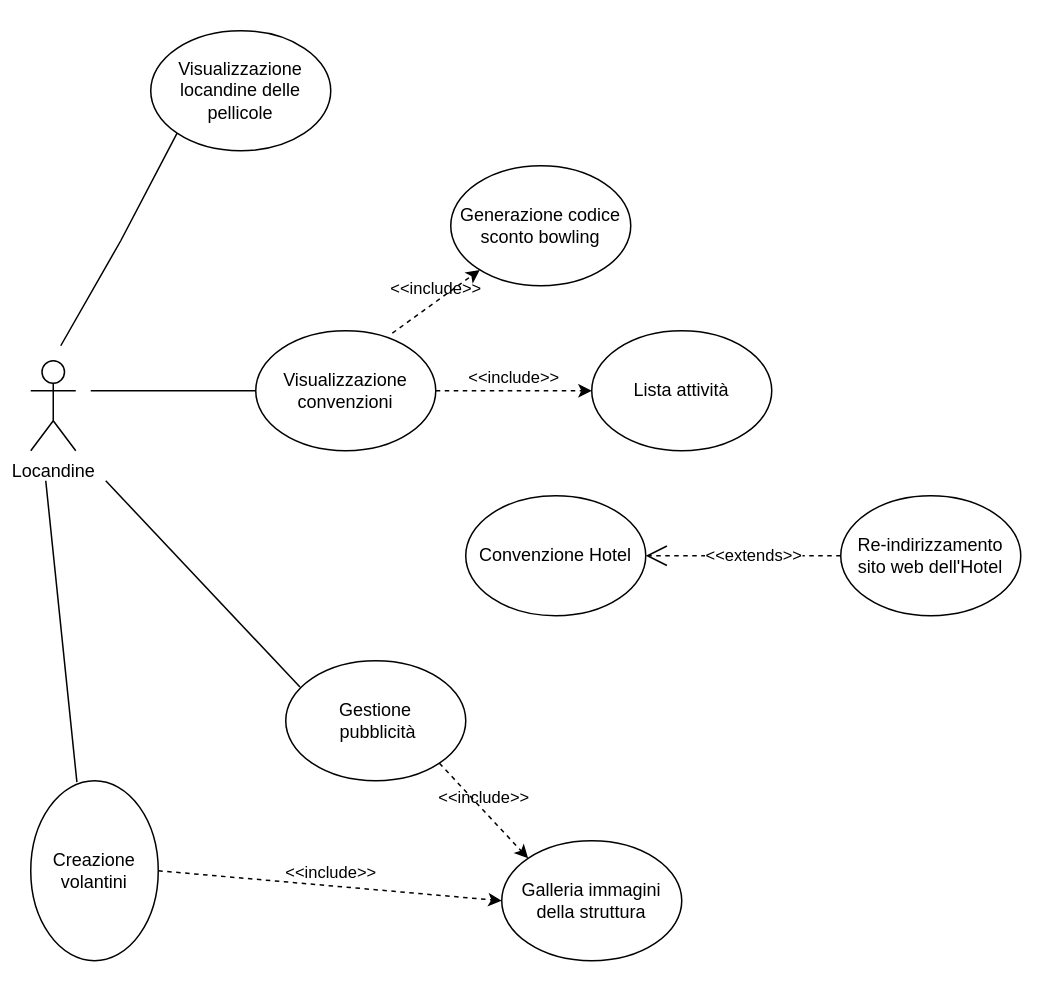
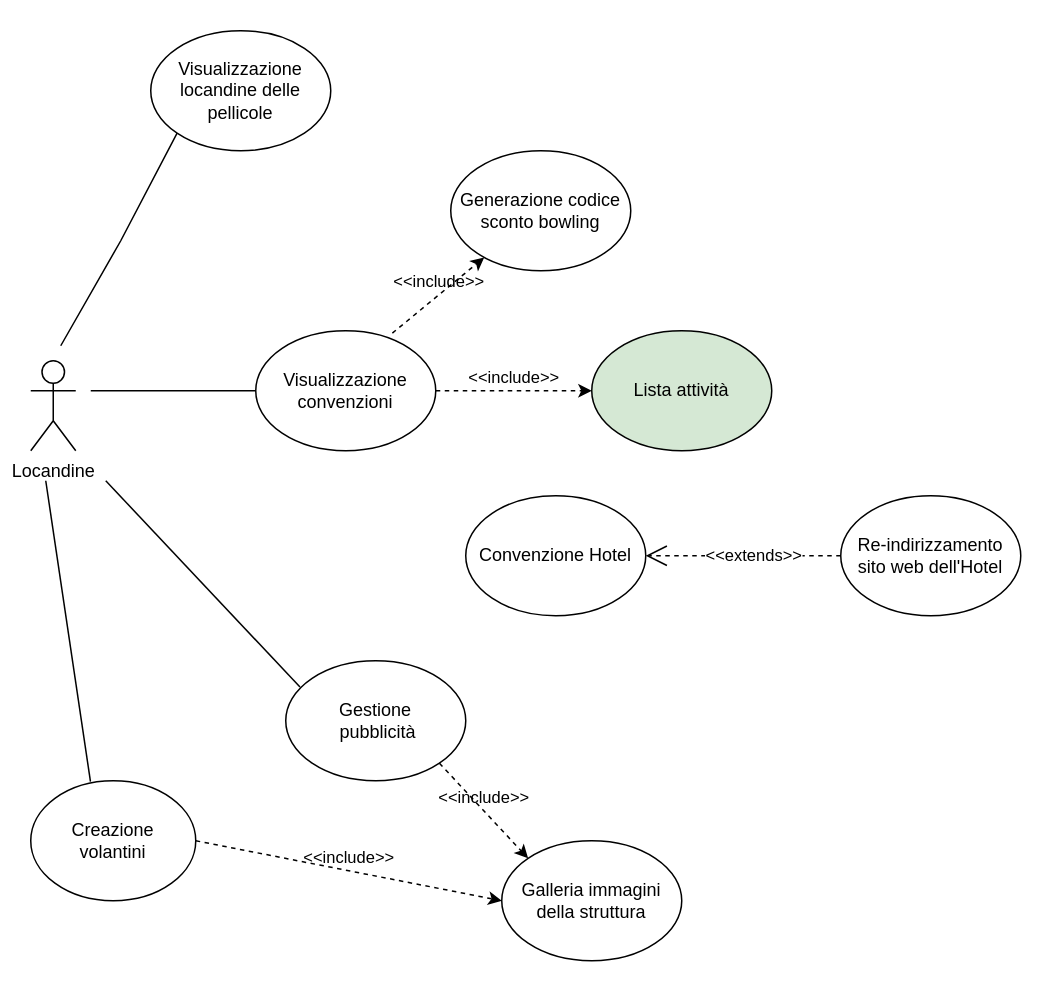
(541, 226) -> (541, 211)
(682, 391) -> (682, 391)
(95, 871) -> (113, 841)
